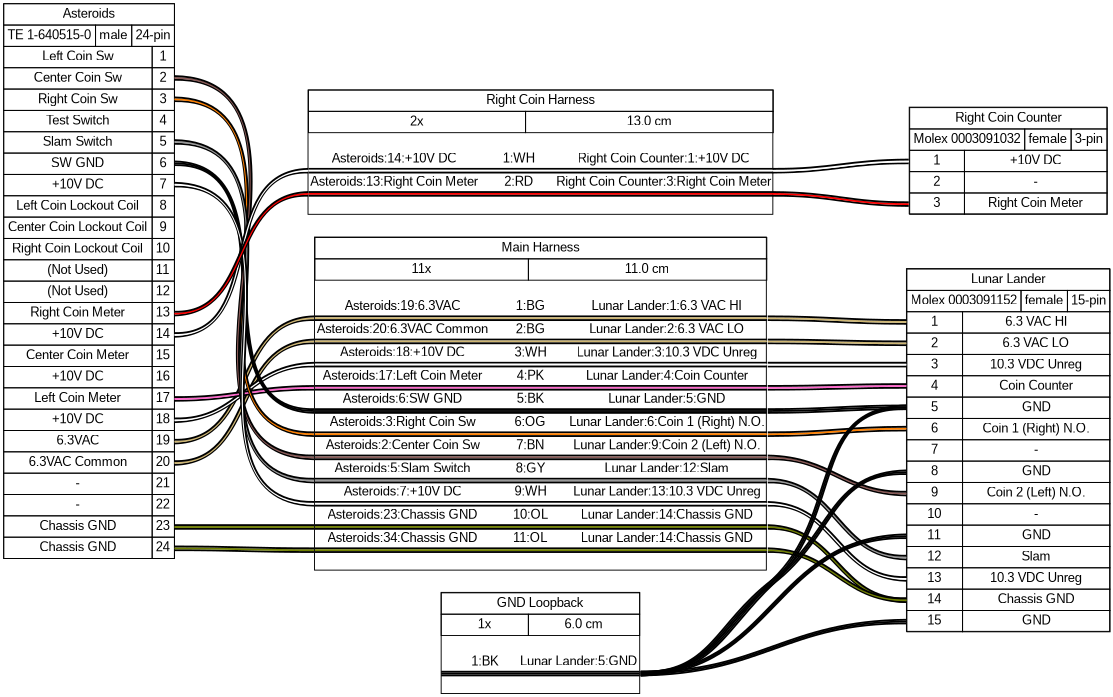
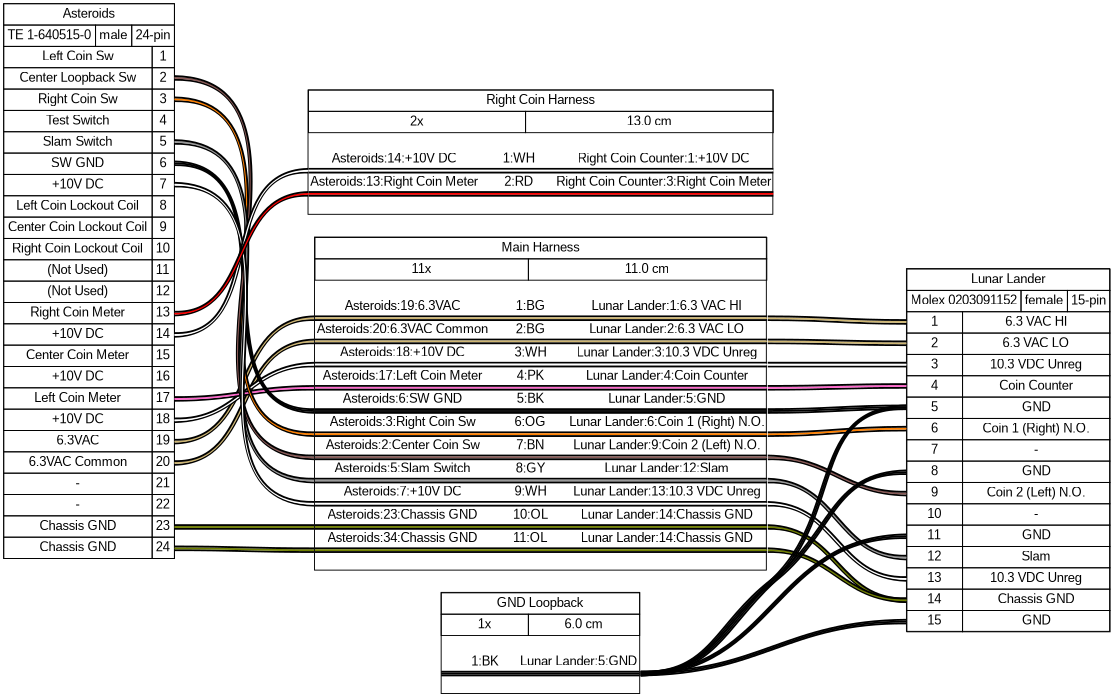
(78, 78) -> (78, 78)
(1008, 161) -> none
(964, 301) -> (964, 301)
